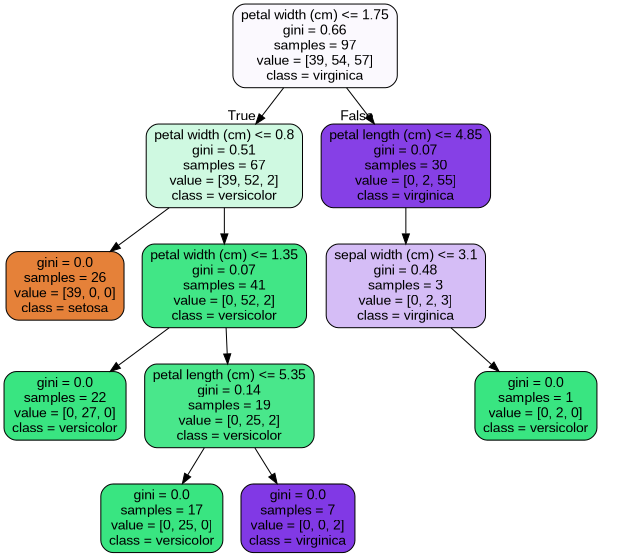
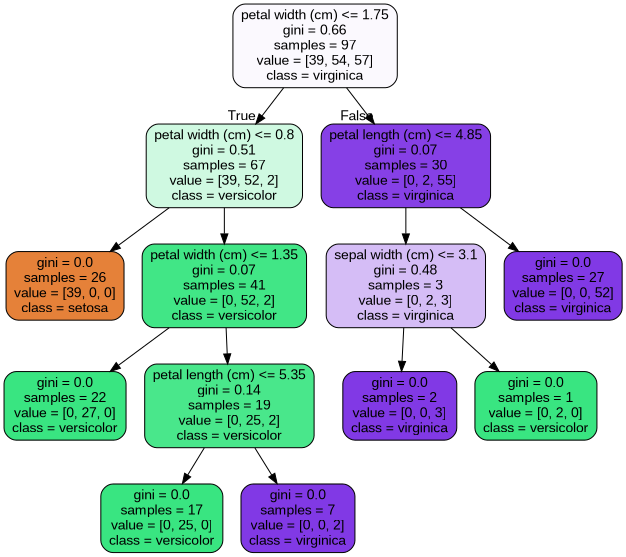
none -> (563, 286)
none -> (400, 406)
